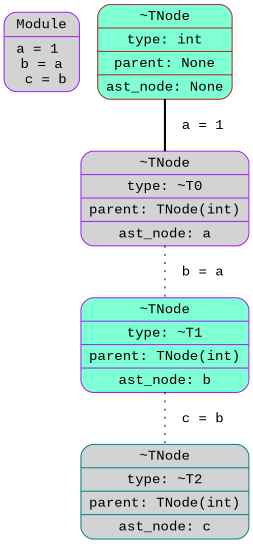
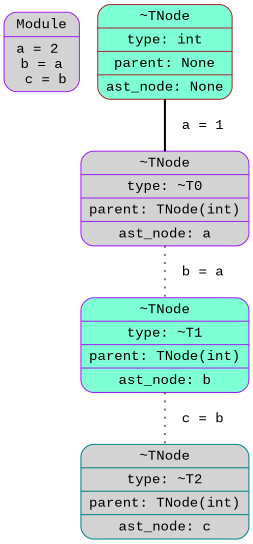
(42, 48) -> (42, 48)
